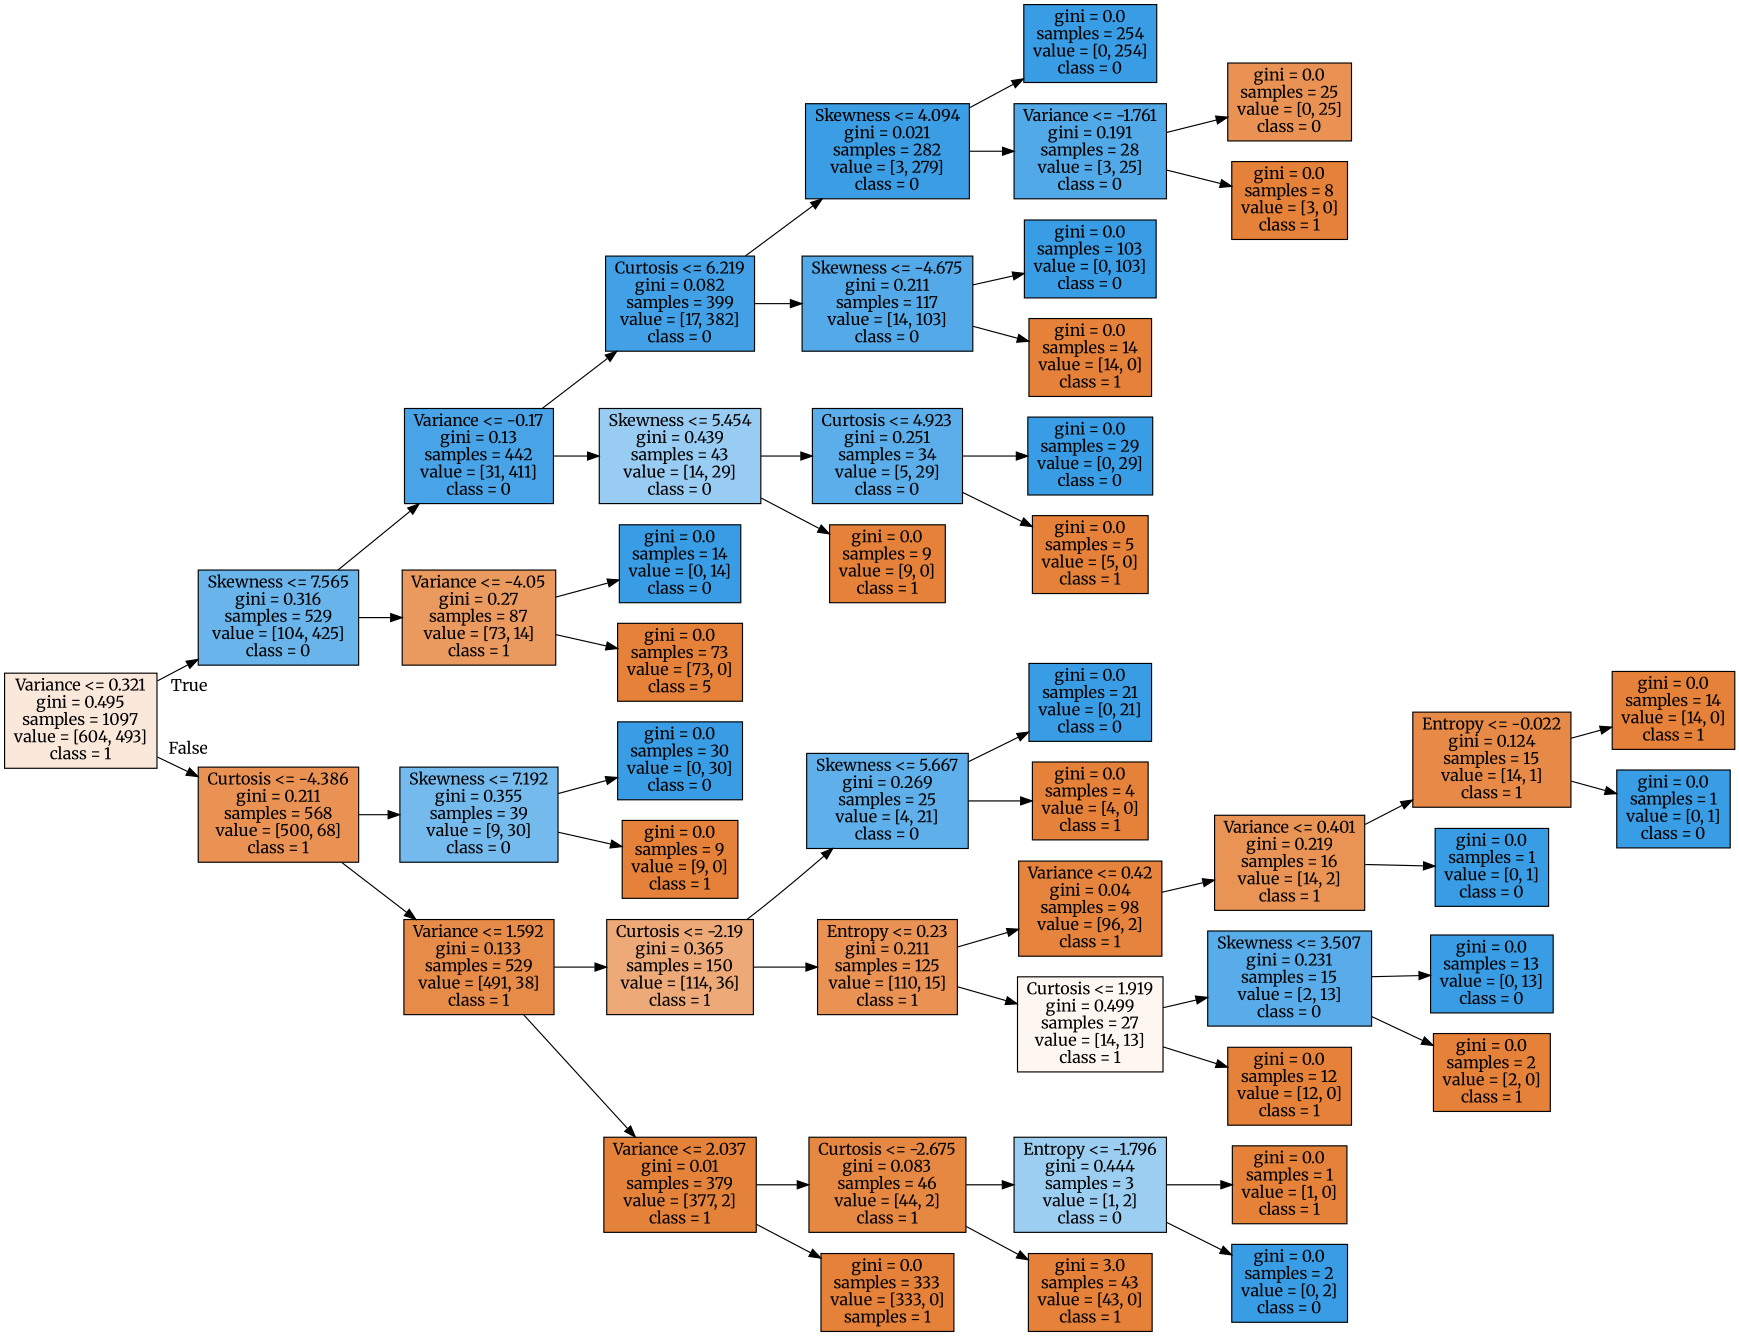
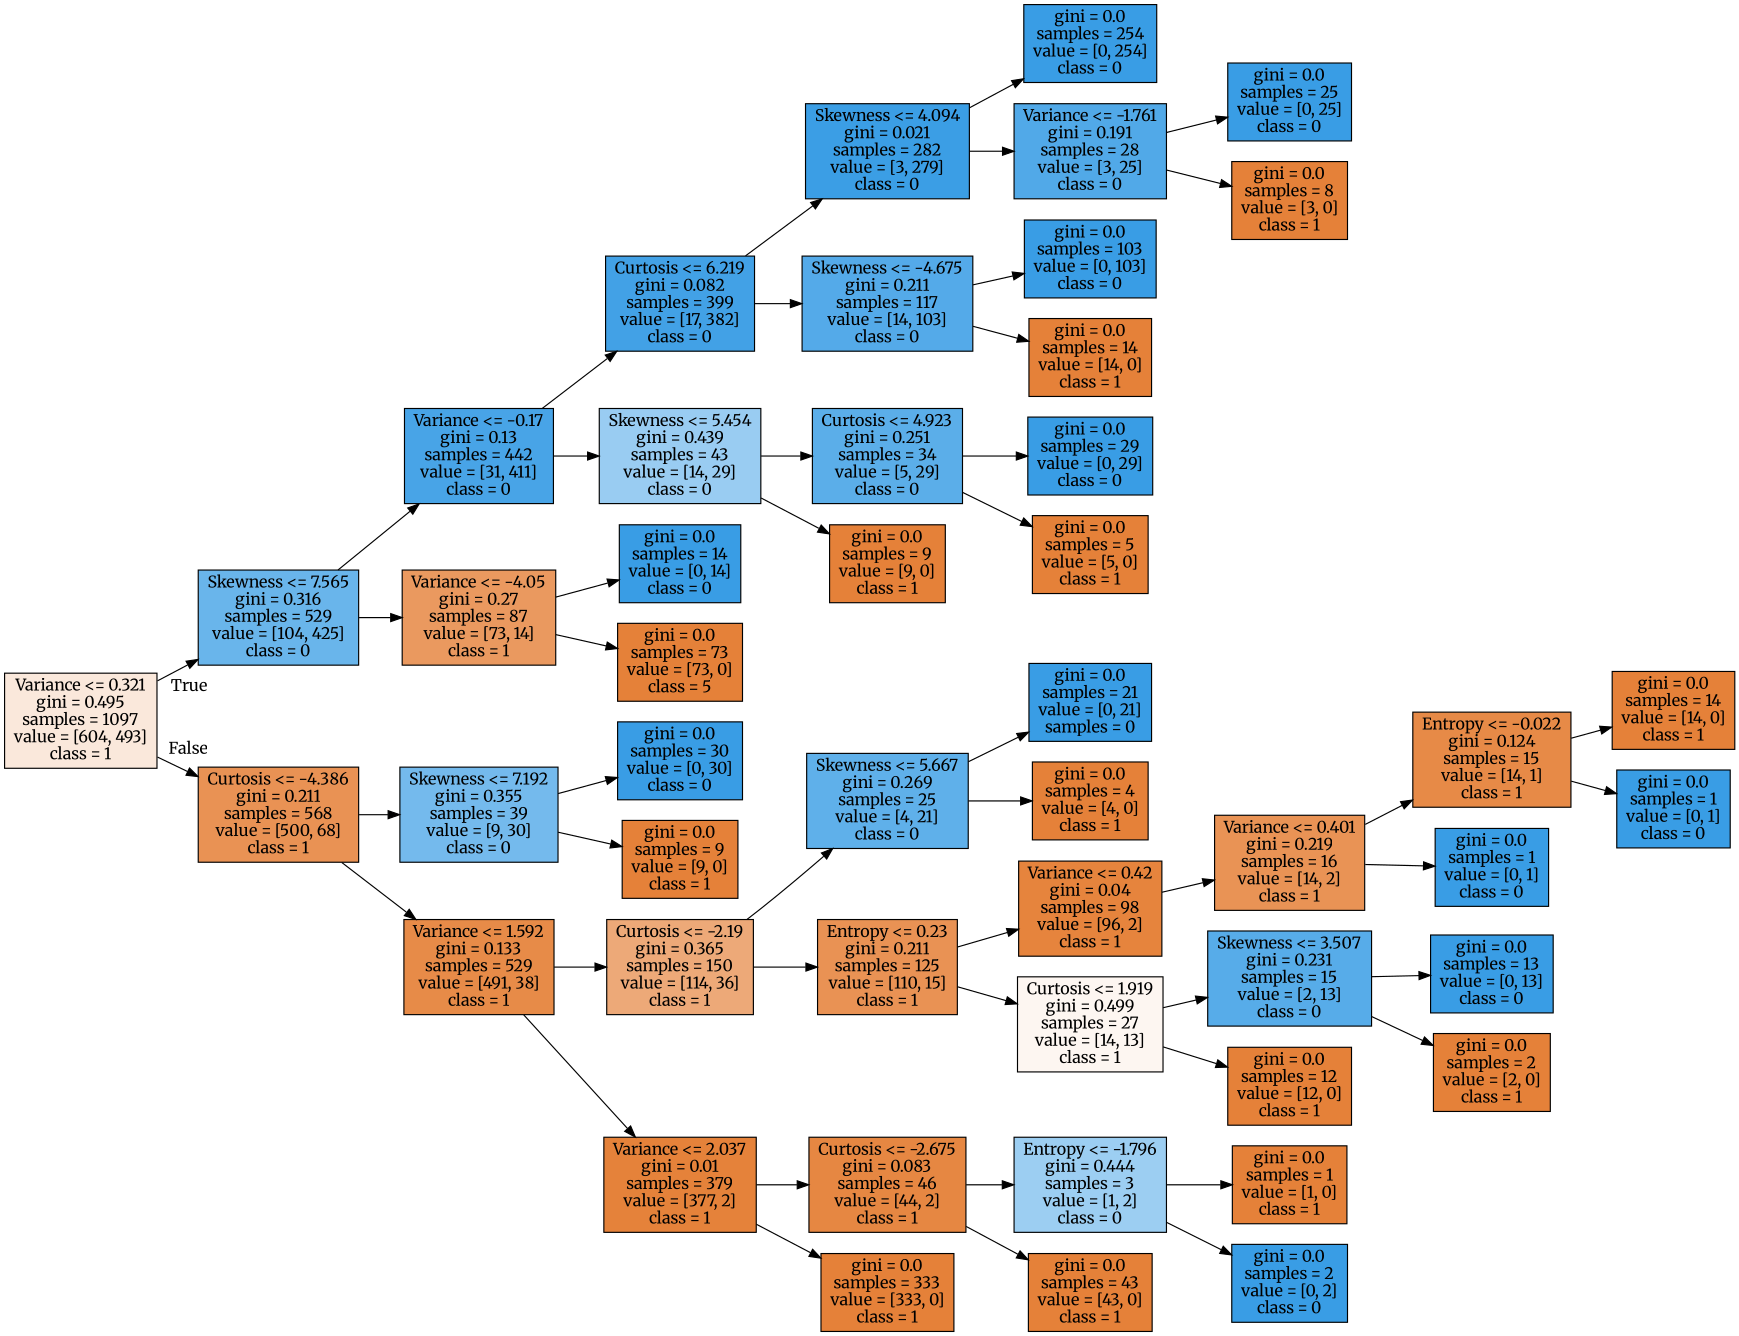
(1290, 102) -> (1290, 102)
(1090, 702) -> (1090, 702)
(887, 1292) -> (887, 1292)
(1090, 1292) -> (1090, 1292)
